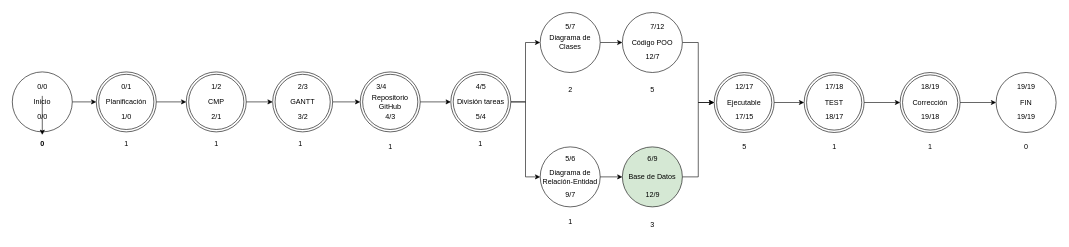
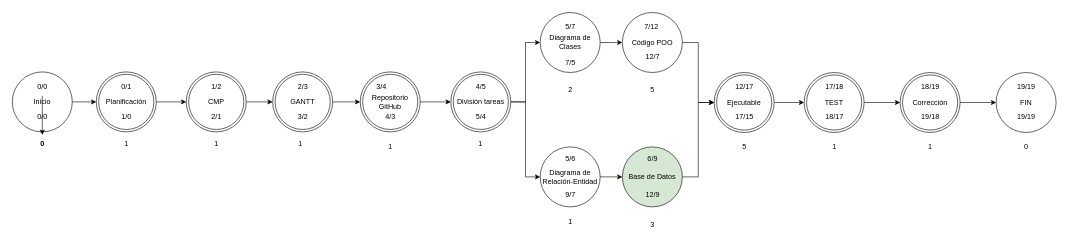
(657, 27) -> (651, 27)
none -> (570, 63)
